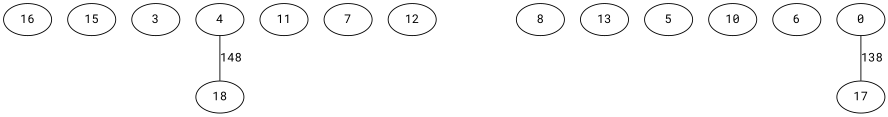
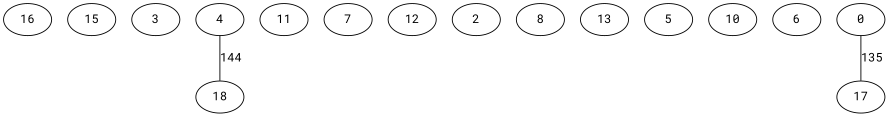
none -> (476, 20)
(231, 58) -> (231, 58)
(872, 58) -> (872, 58)
